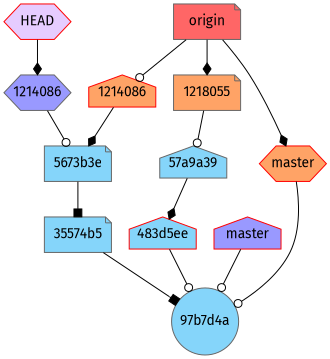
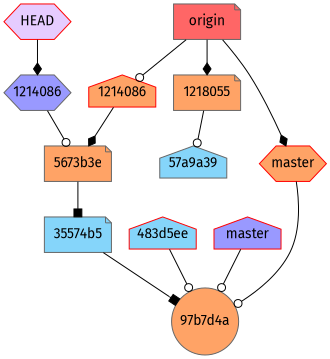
(78, 164) -> (78, 164)
(181, 193) -> none
(205, 321) -> (205, 321)
